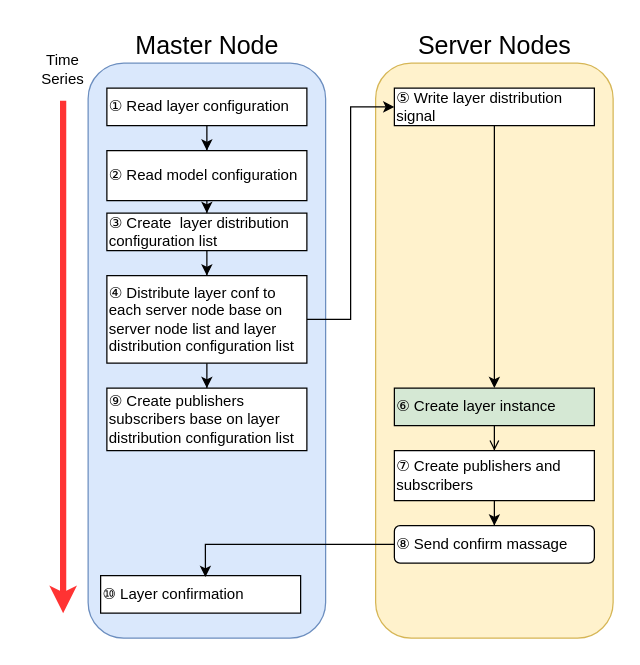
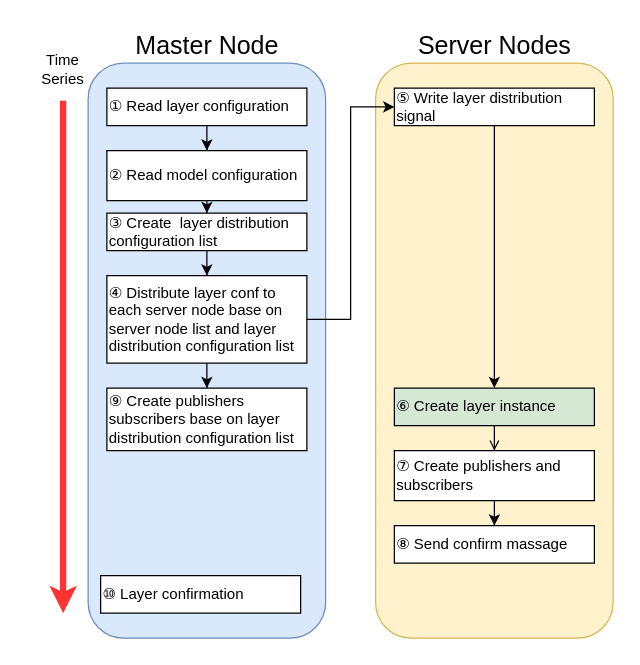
(288, 544) -> none
(494, 544) -> (494, 544)
